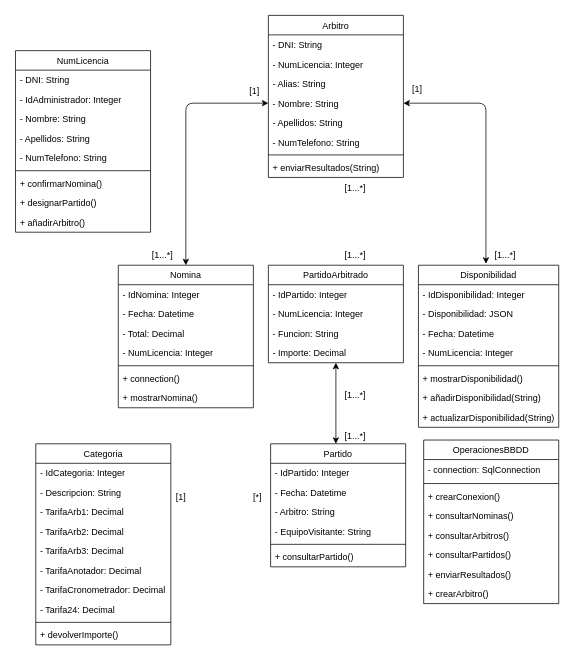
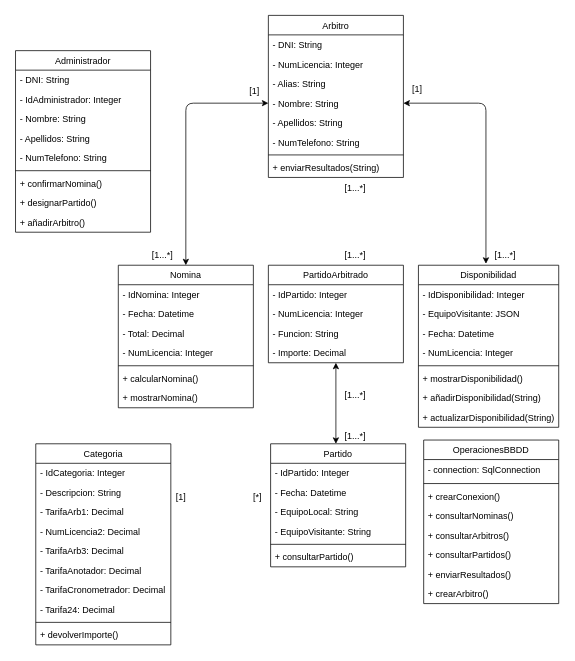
(83, 61) -> (83, 61)
(468, 314) -> (473, 314)
(155, 379) -> (163, 379)
(311, 512) -> (320, 512)
(86, 532) -> (90, 532)
